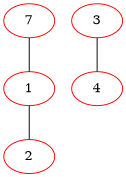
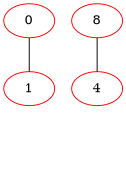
(29, 21) -> (29, 21)
(97, 21) -> (97, 21)
(29, 157) -> none
